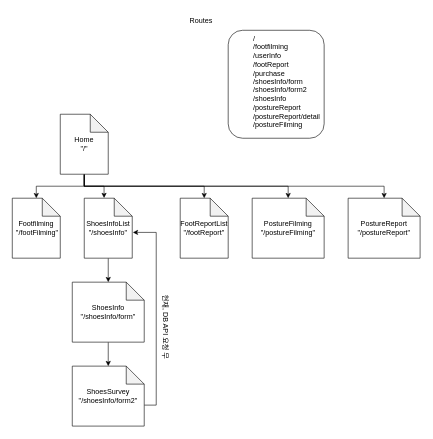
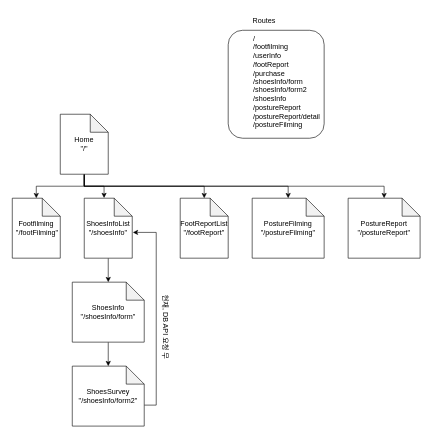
(201, 21) -> (264, 21)
